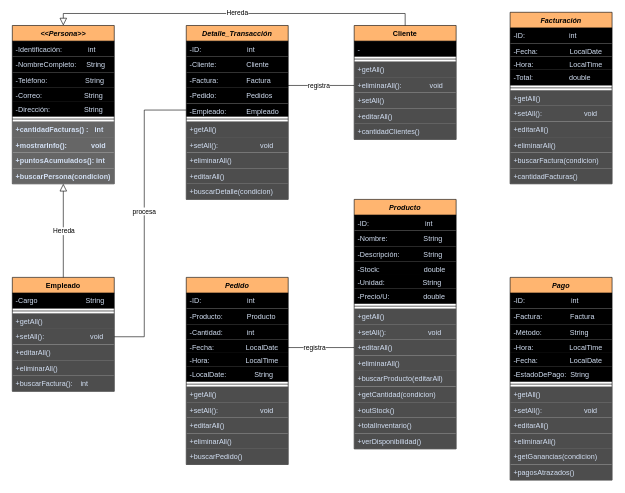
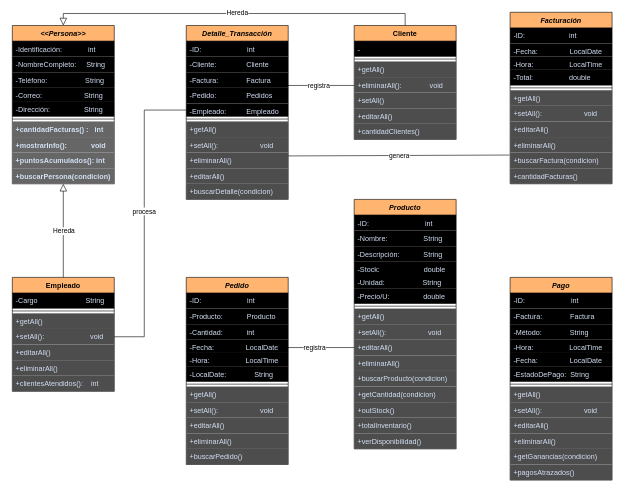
none -> (392, 156)
(407, 379) -> (408, 379)
(60, 384) -> (65, 384)
